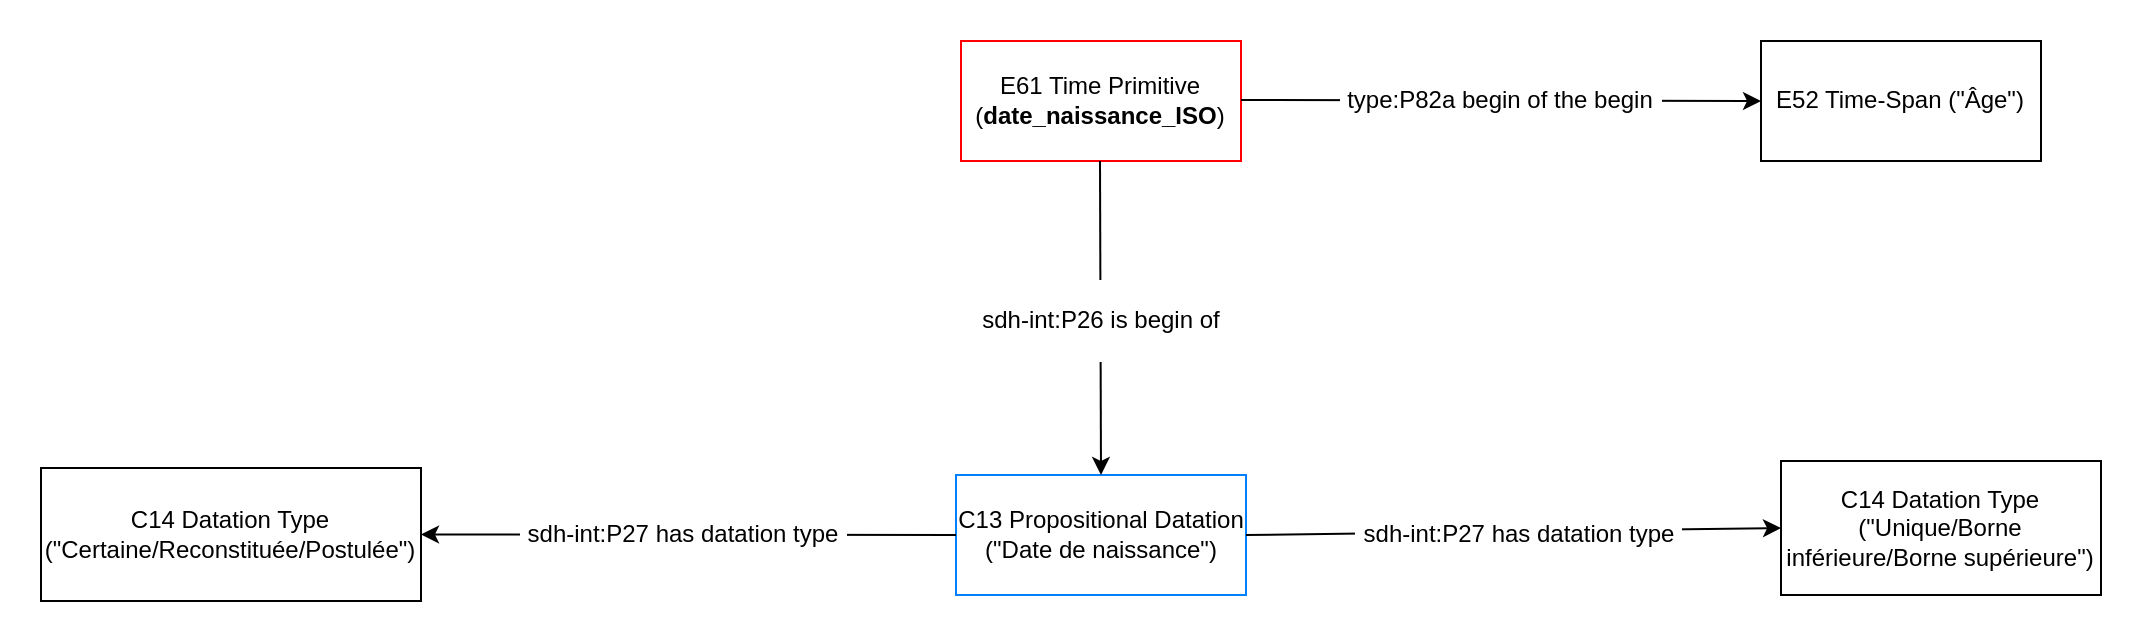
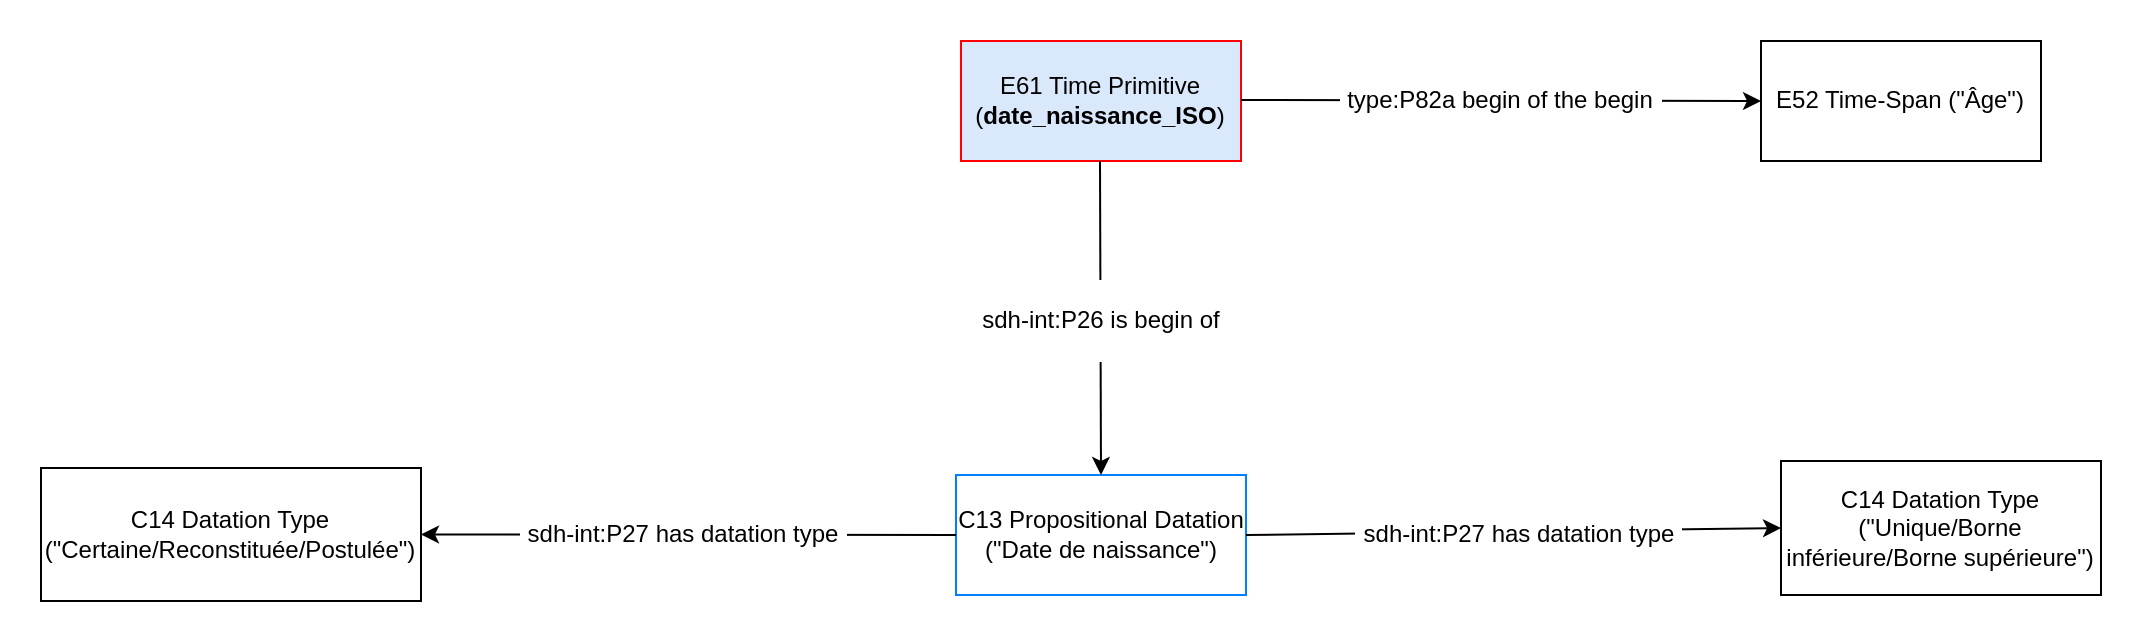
(1101, 101) -> (1101, 101)
